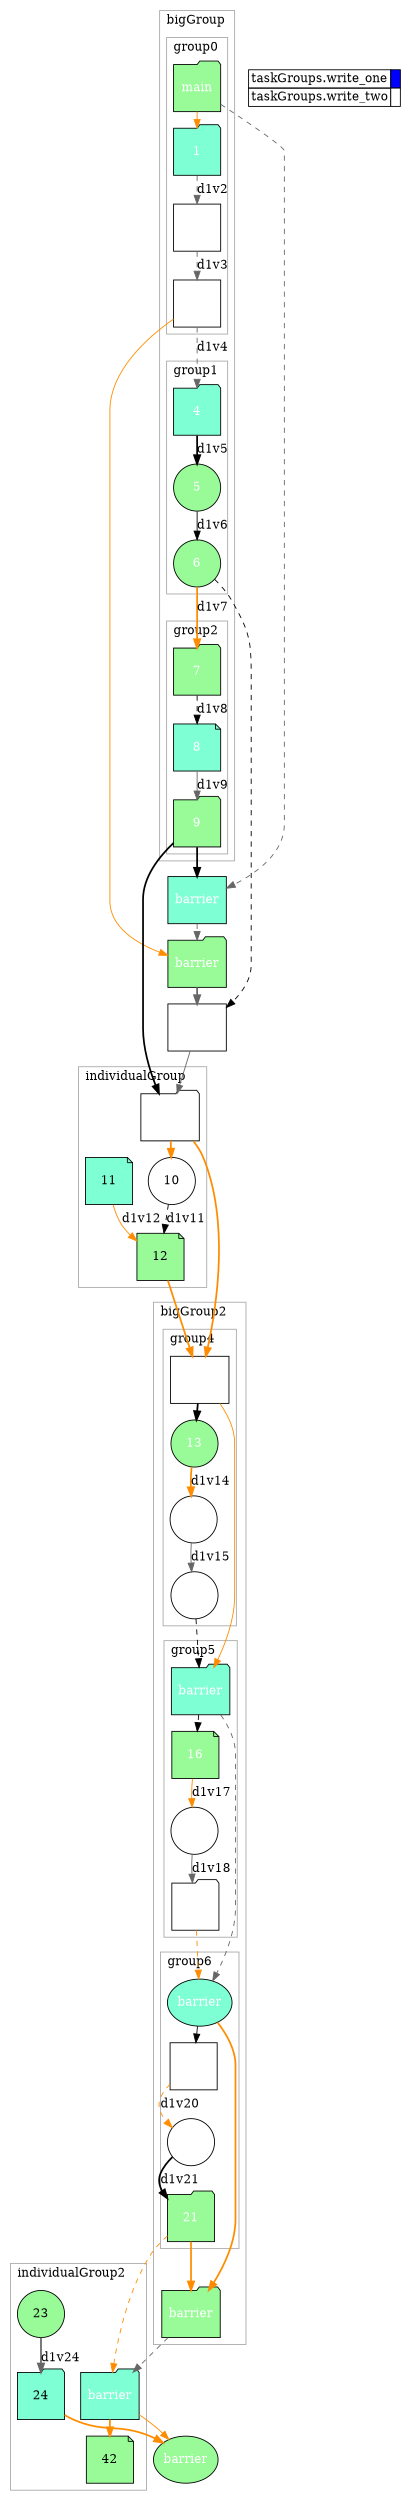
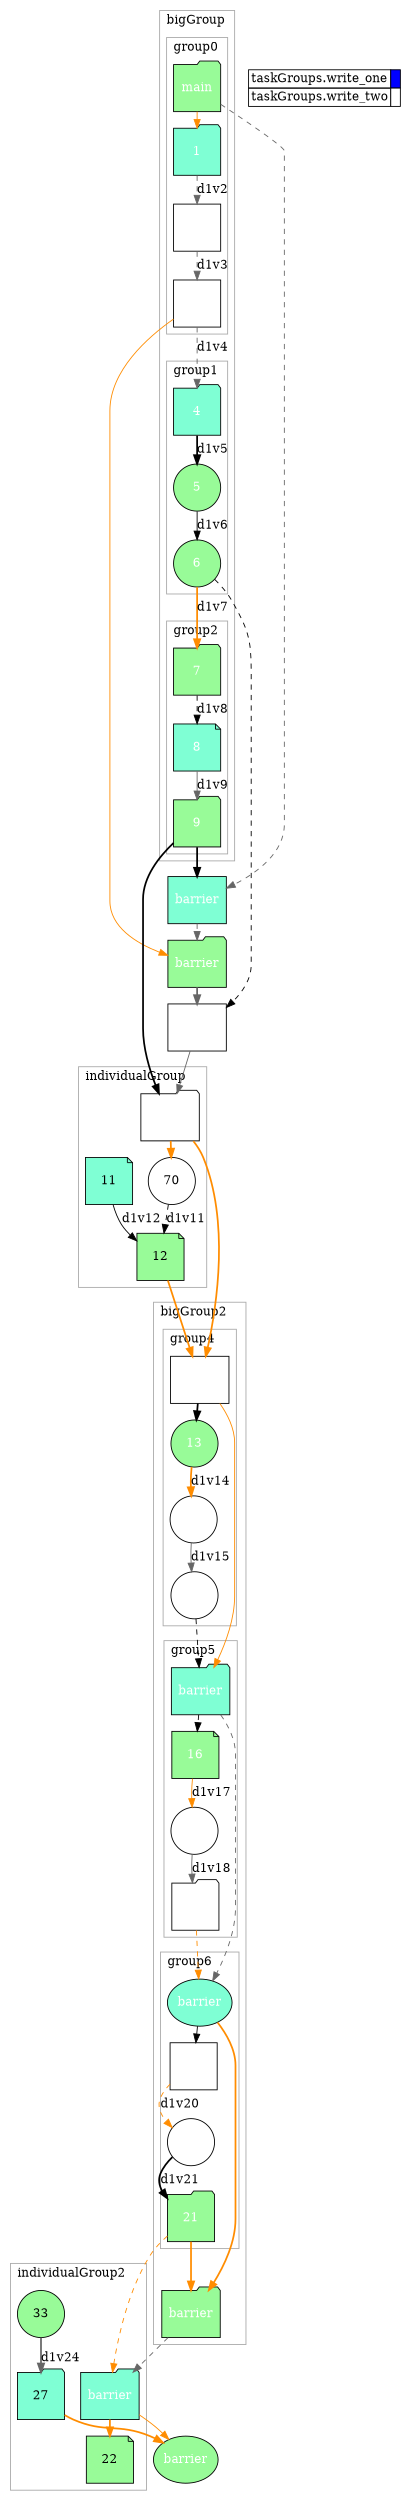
(172, 1181) -> (172, 1181)
(119, 1221) -> (119, 1221)
(41, 2314) -> (41, 2314)
(41, 2396) -> (41, 2396)
(110, 2460) -> (110, 2460)
